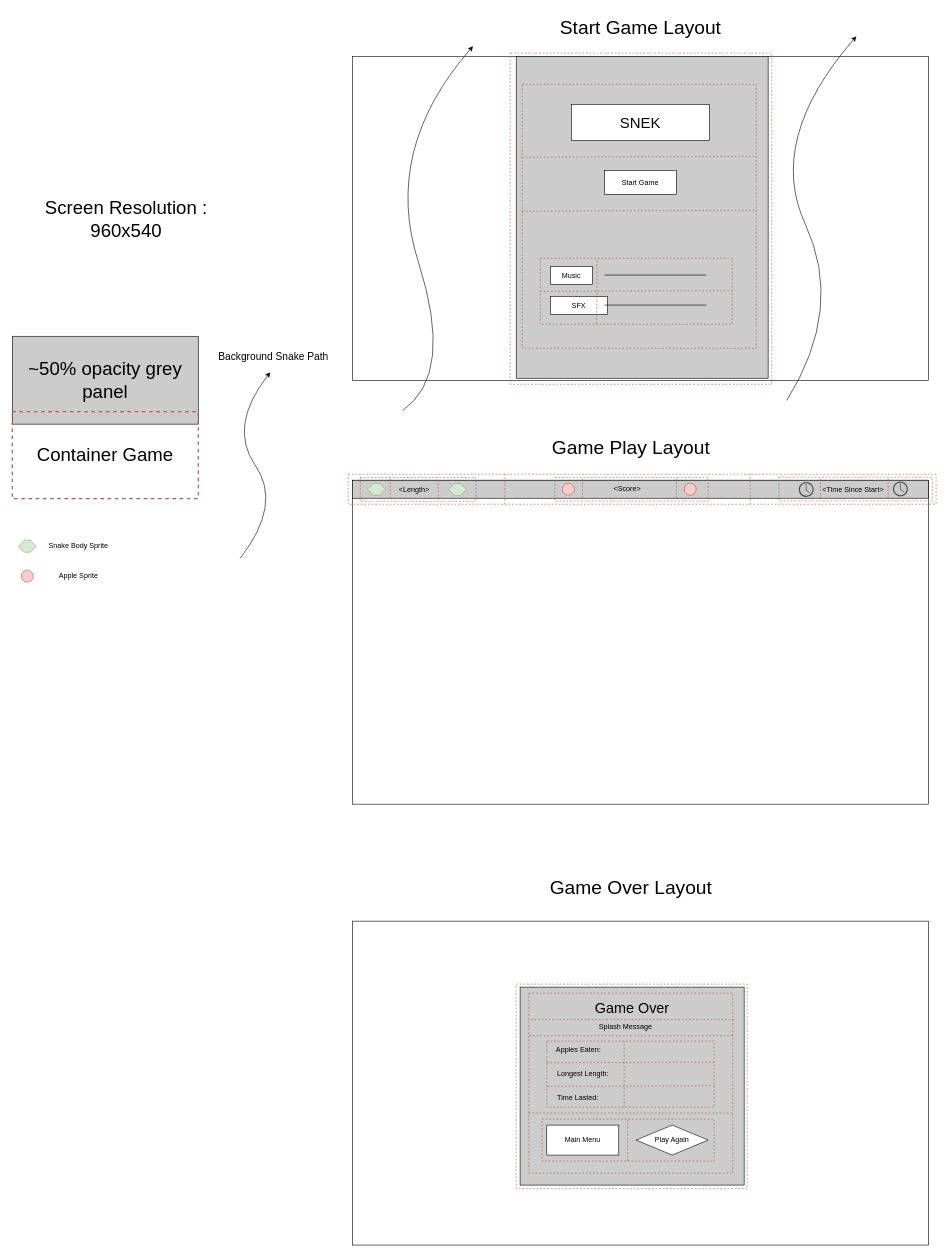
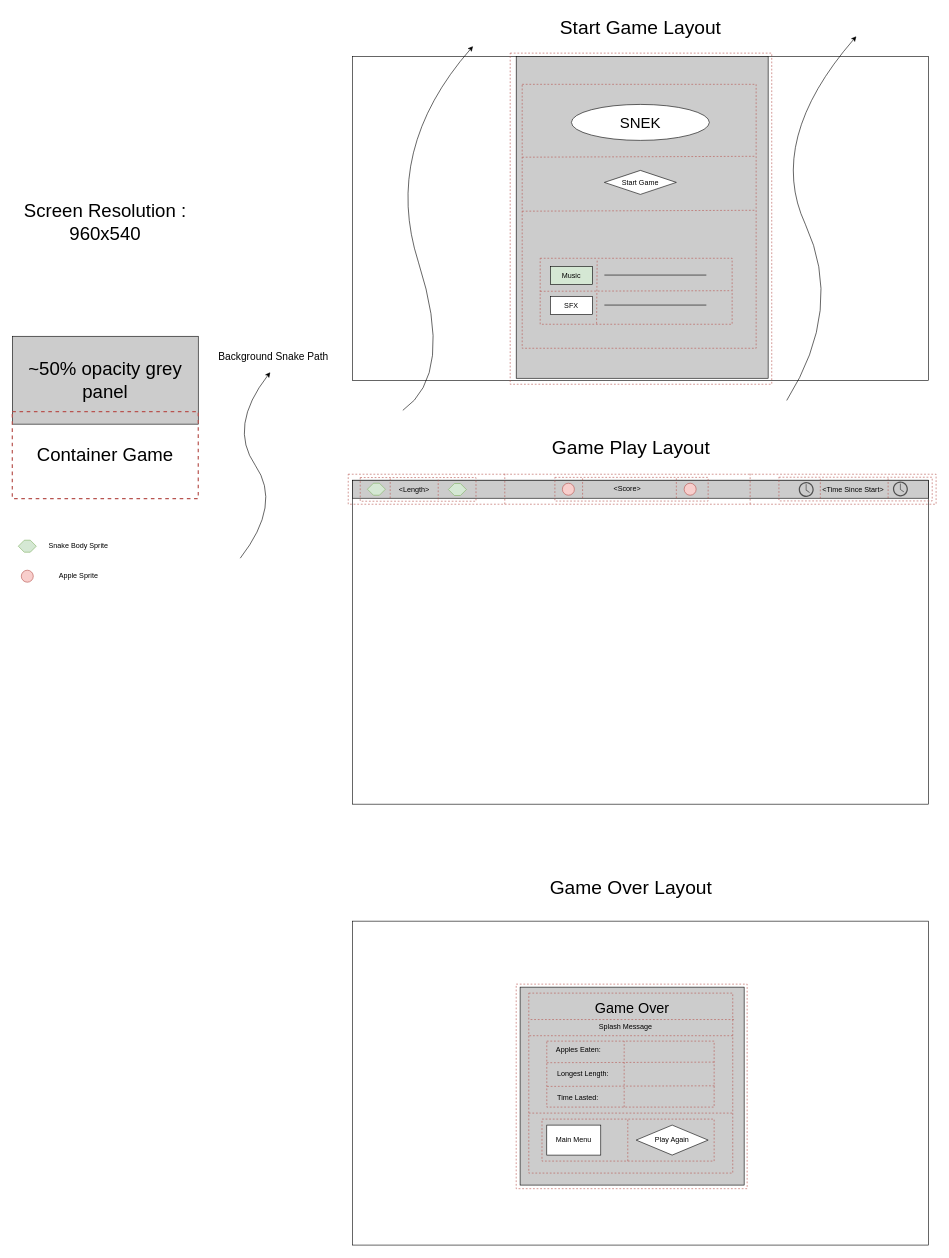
(641, 122) -> (641, 122)
(641, 182) -> (641, 182)
(126, 219) -> (105, 222)
(572, 275) -> (572, 275)
(579, 305) -> (572, 305)
(583, 1140) -> (574, 1140)
